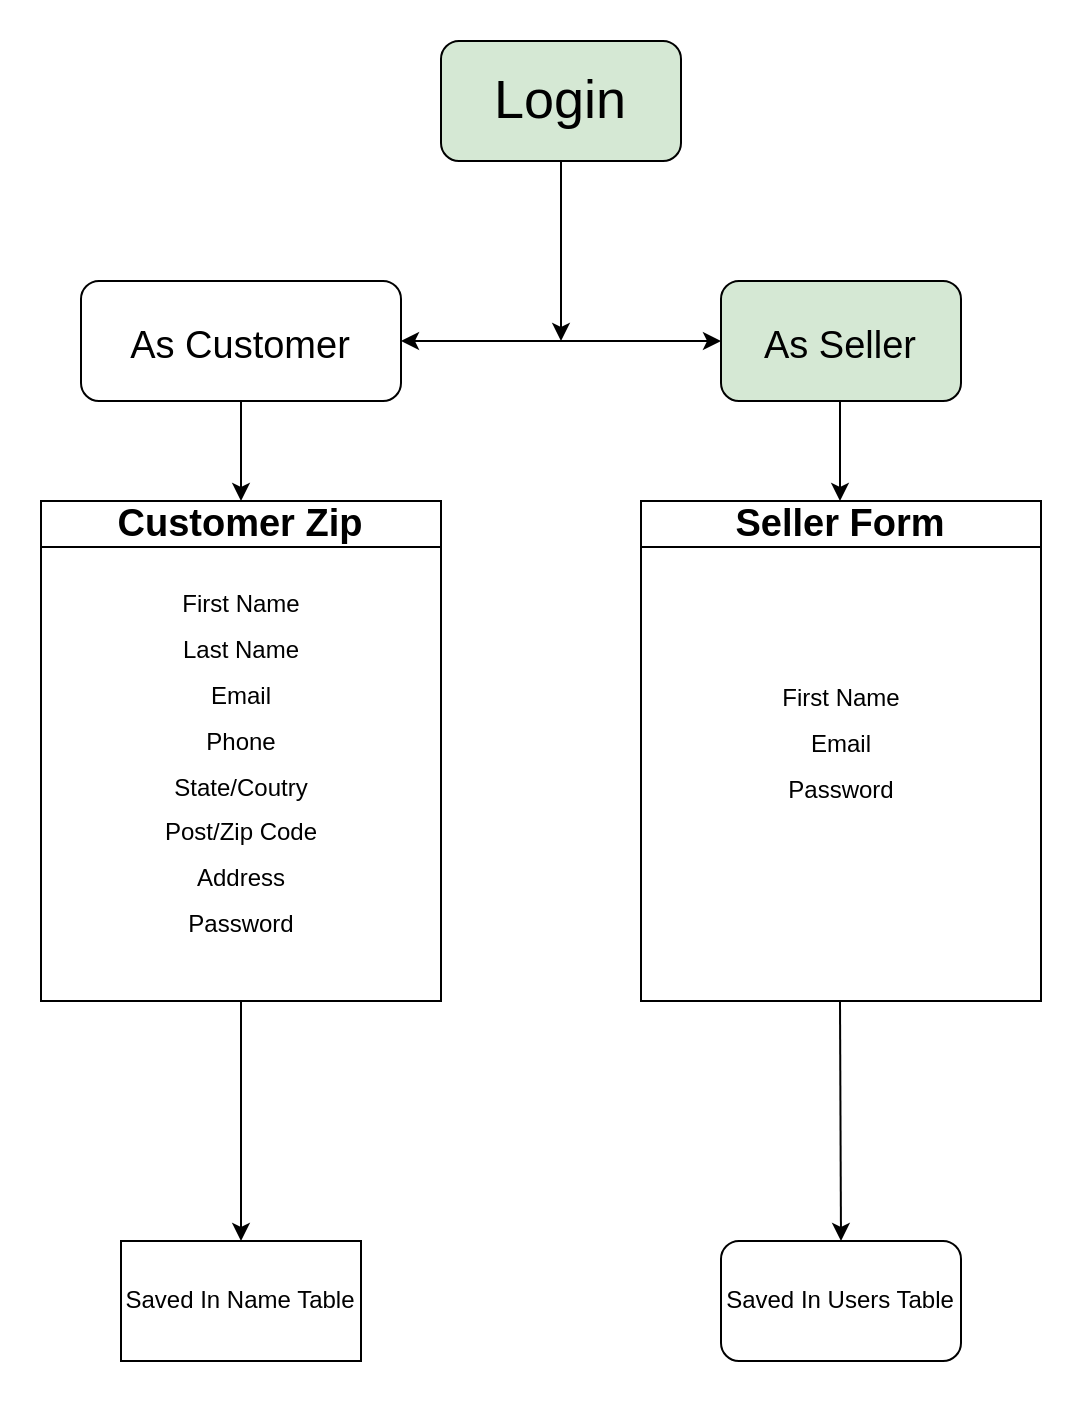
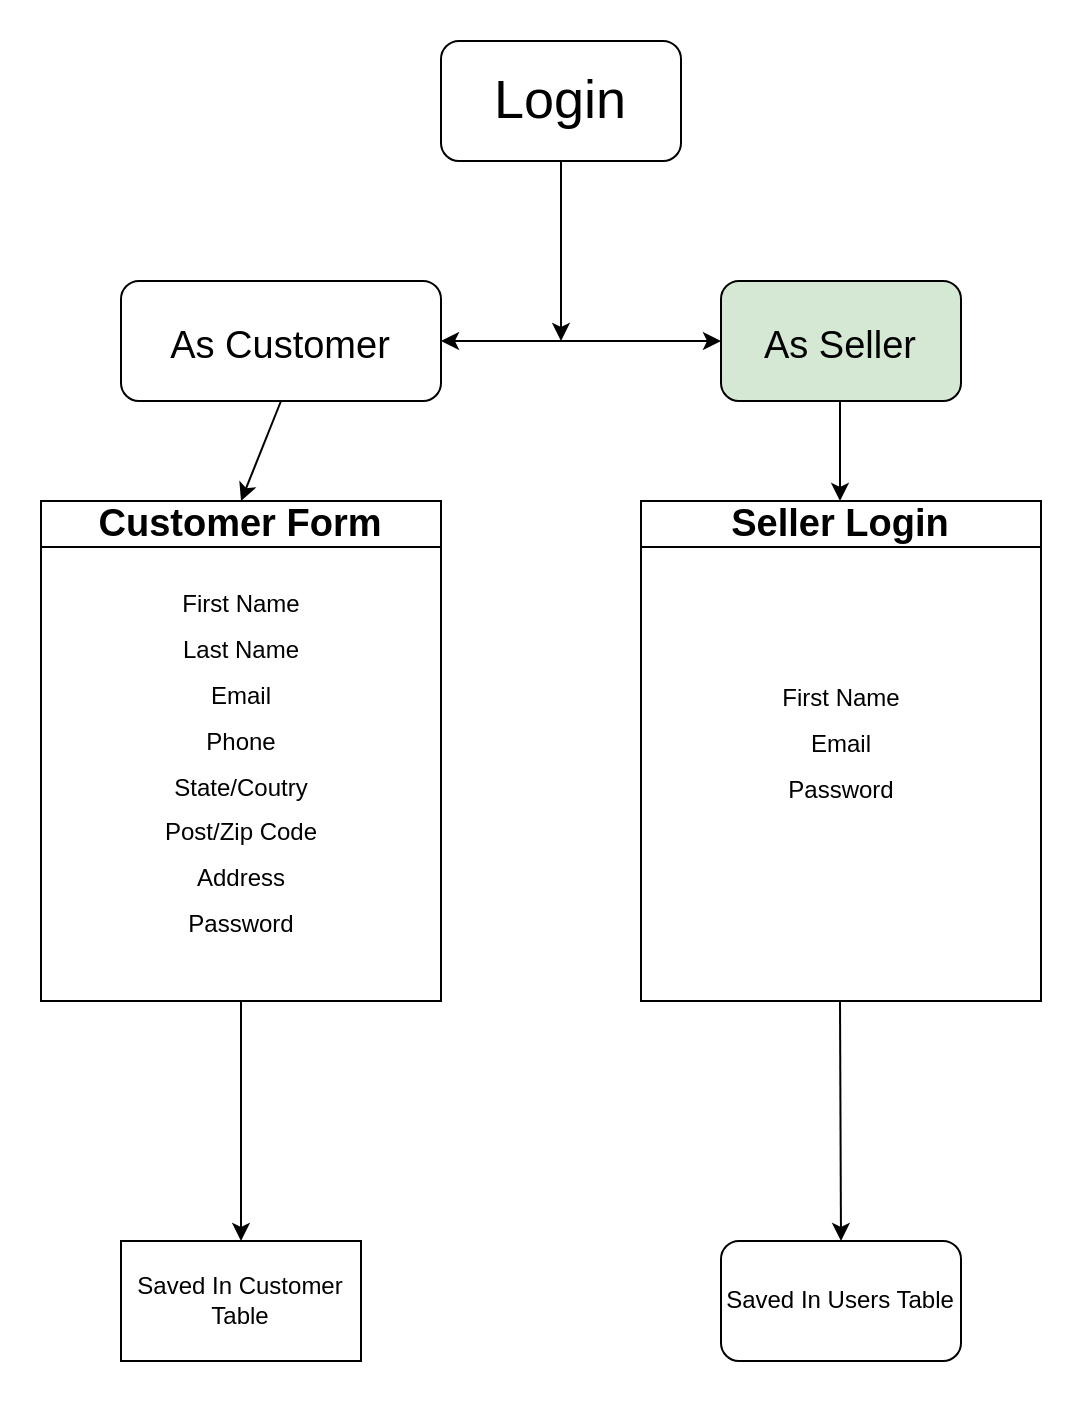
(561, 101) -> (561, 101)
(241, 341) -> (281, 341)
(241, 525) -> (241, 525)
(841, 525) -> (841, 525)
(241, 1301) -> (241, 1301)
